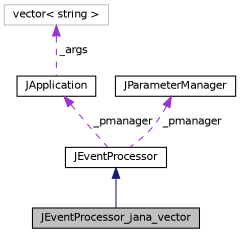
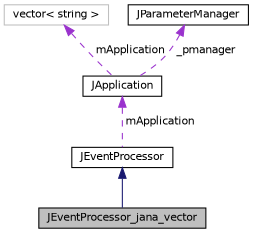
(72, 51) -> (129, 51)
(121, 122) -> (159, 122)
(151, 129) -> (163, 59)
